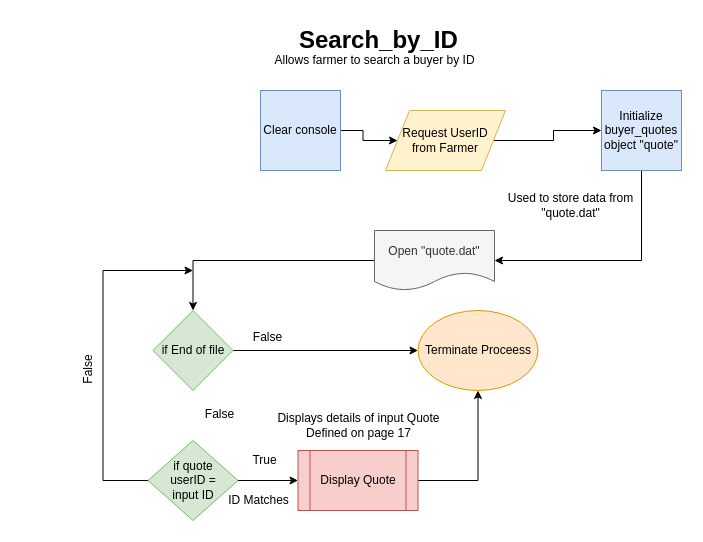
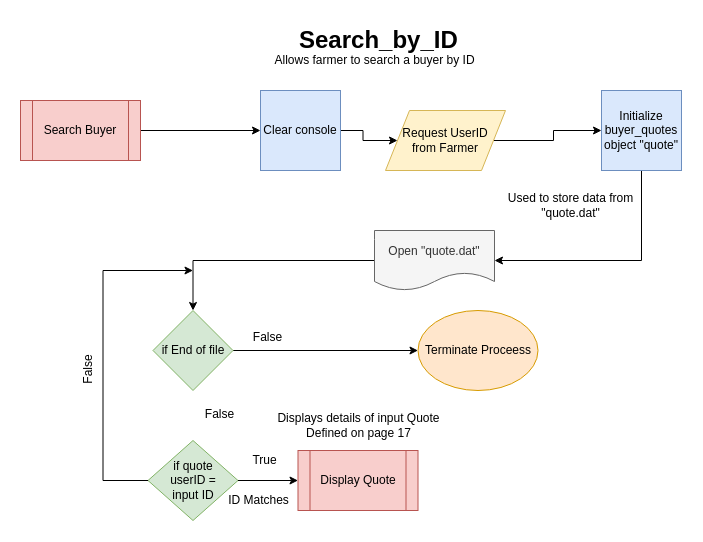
none -> (81, 131)
none -> (197, 131)
(478, 469) -> none
